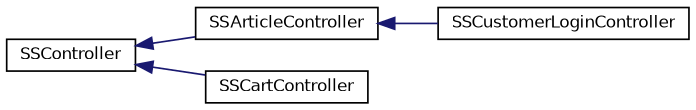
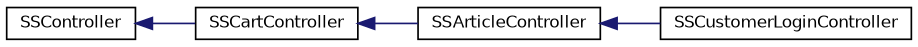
(174, 40) -> (397, 23)
